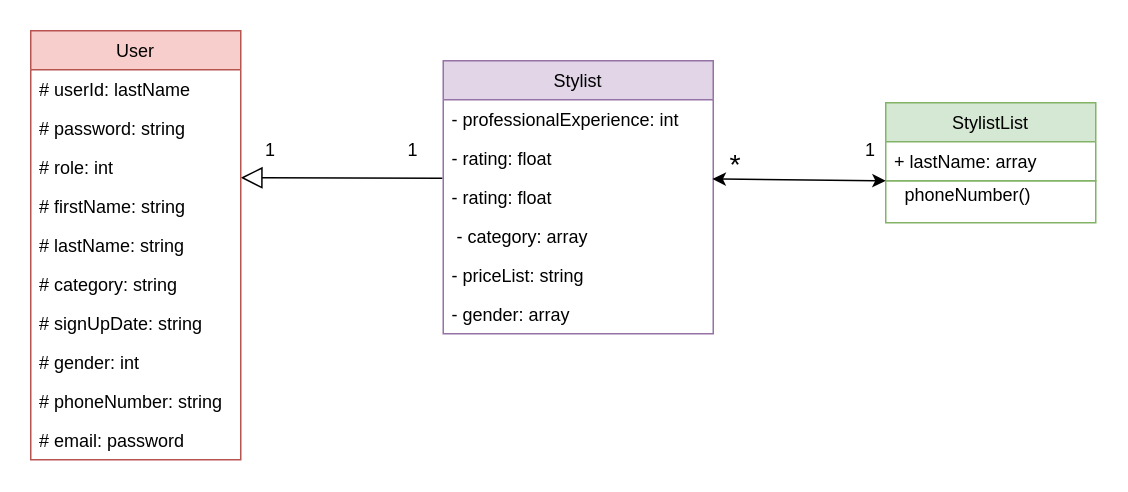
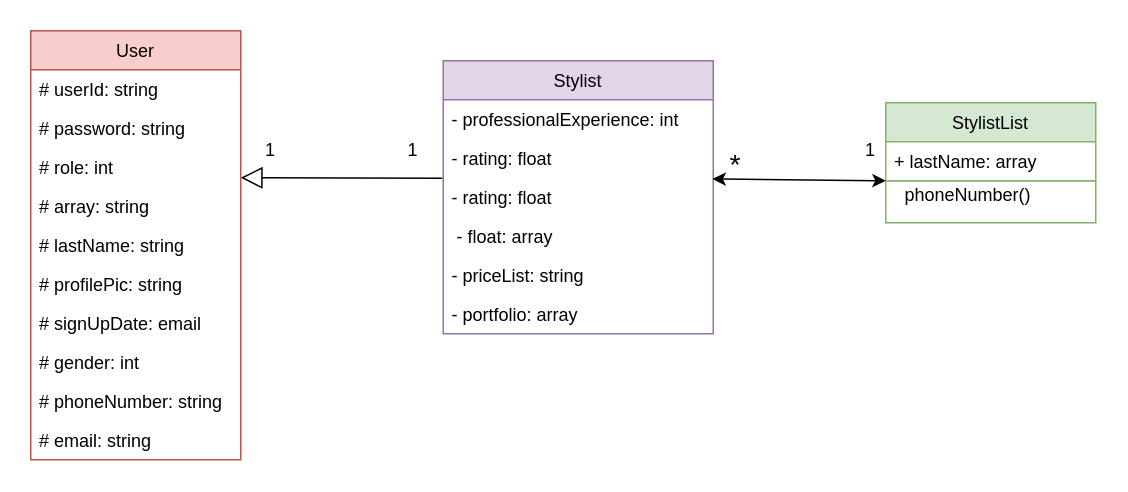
(120, 90) -> (110, 90)
(123, 207) -> (105, 207)
(530, 237) -> (513, 237)
(120, 285) -> (123, 285)
(520, 315) -> (531, 315)
(128, 324) -> (121, 324)
(113, 441) -> (101, 441)
